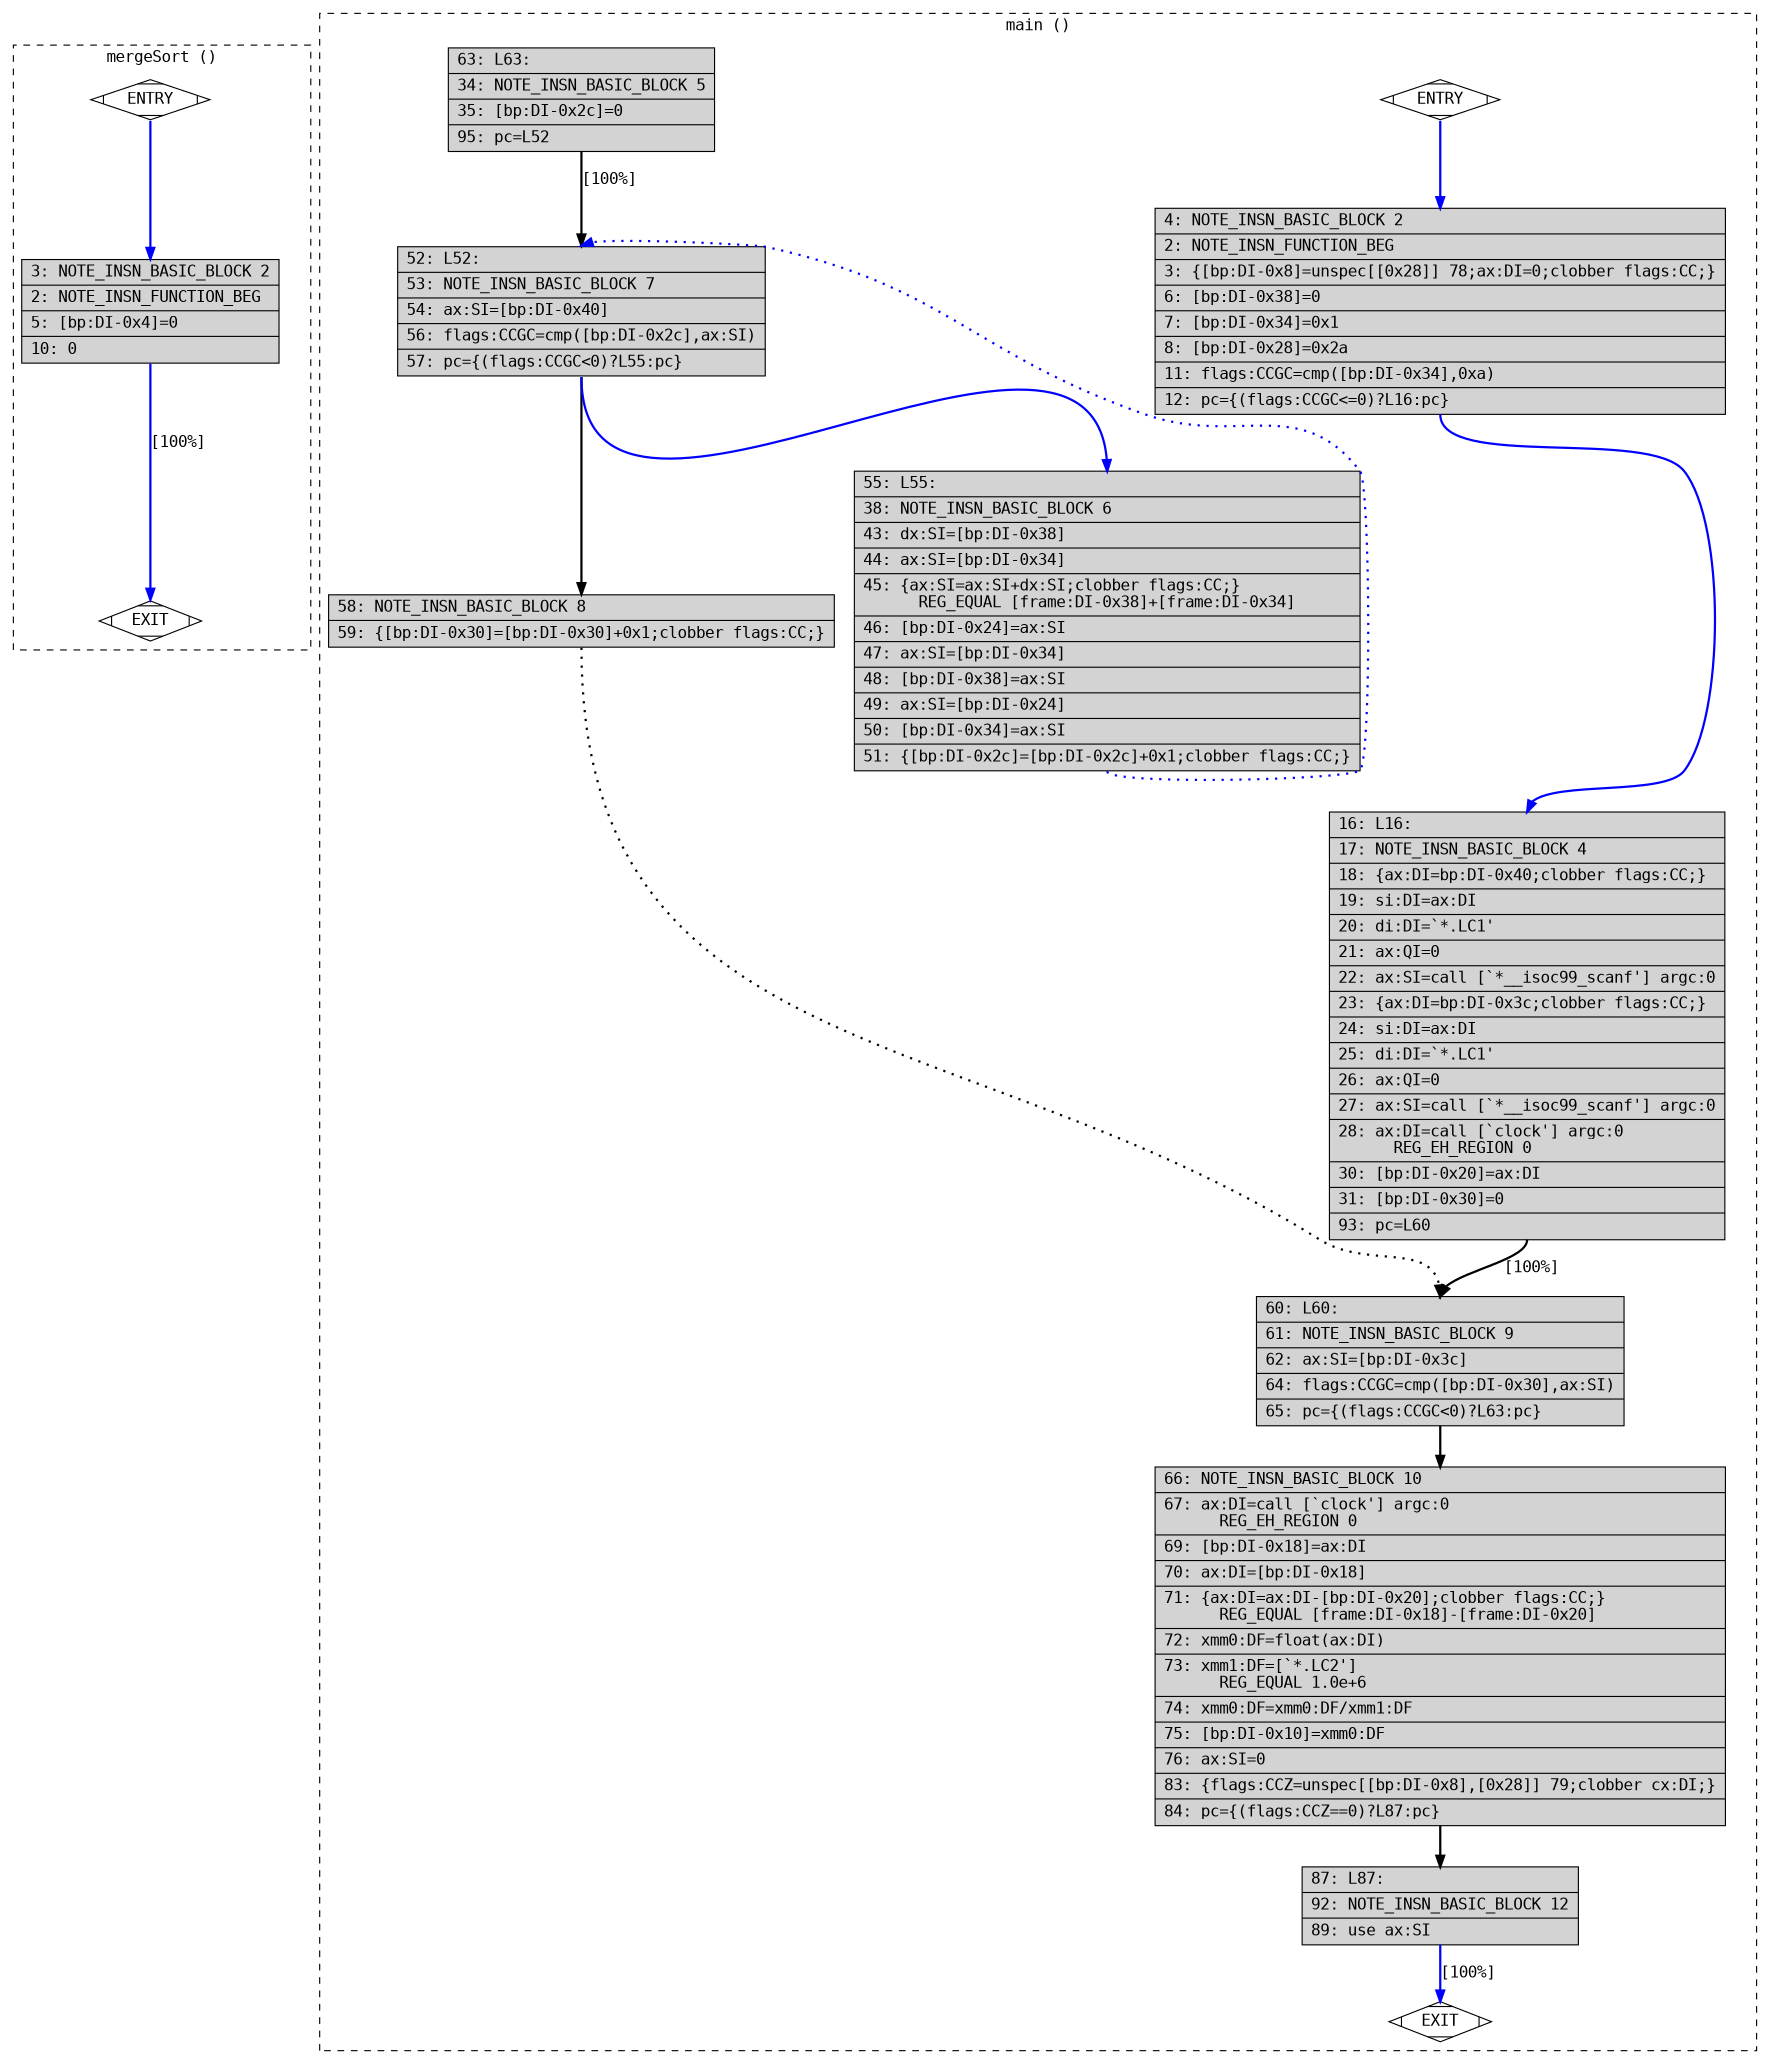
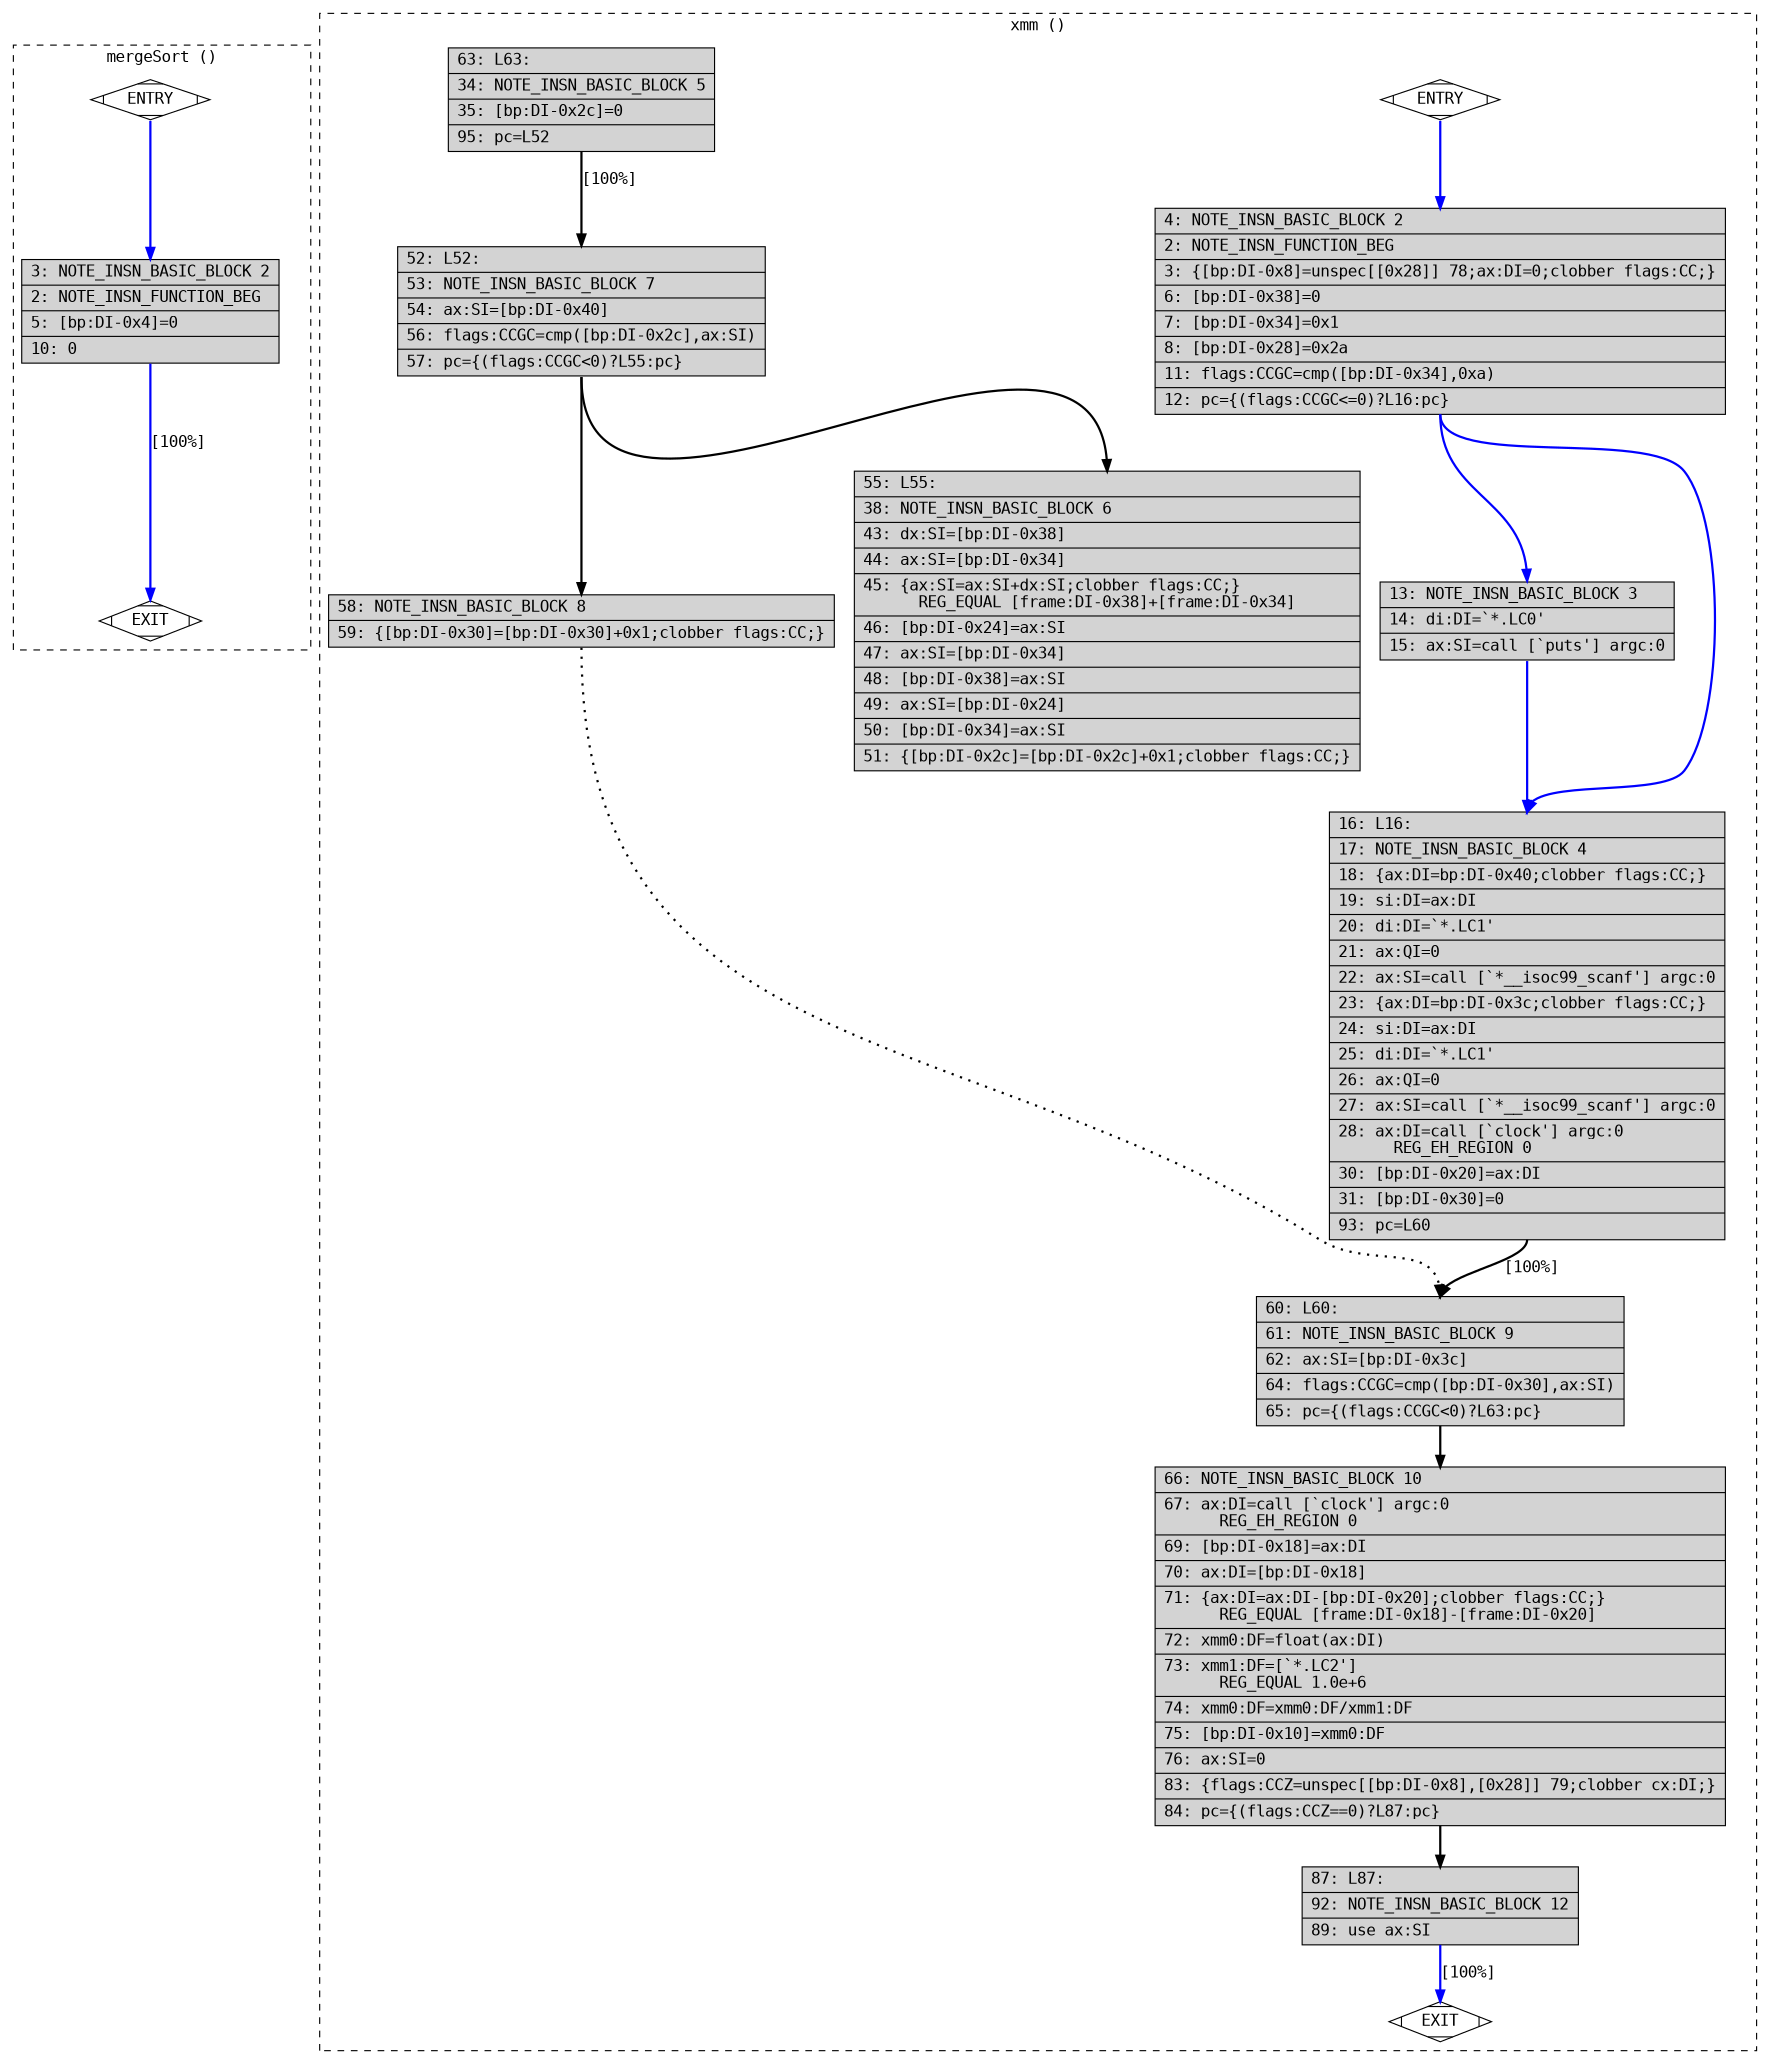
(1038, 26) -> (1038, 26)
(839, 426) -> (839, 426)
(1242, 426) -> none
none -> (1527, 621)
